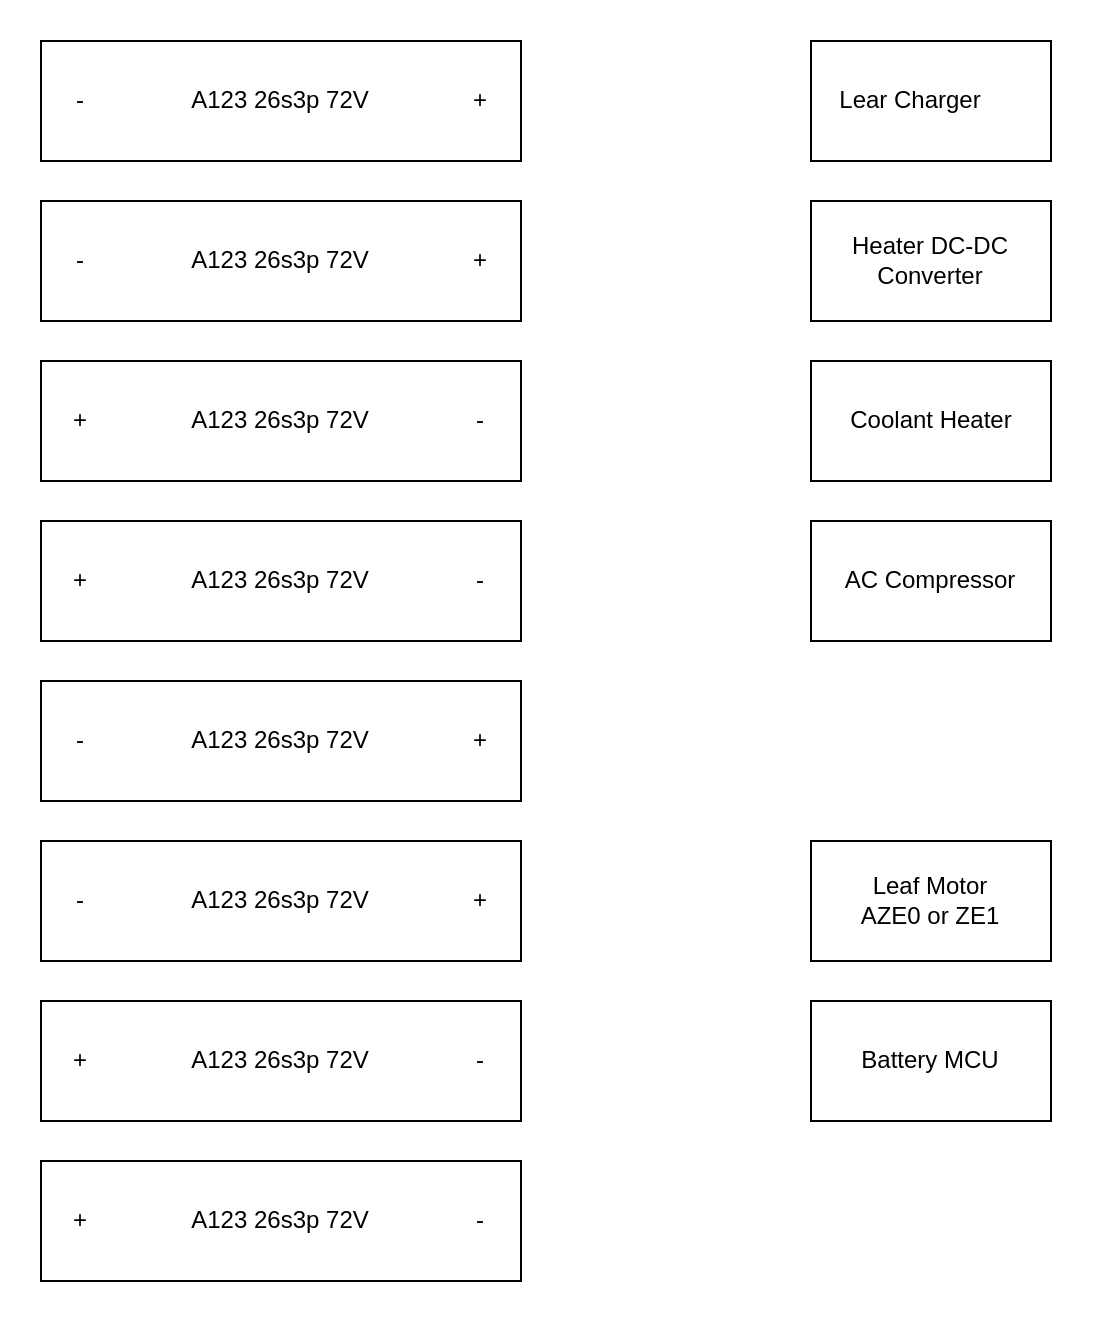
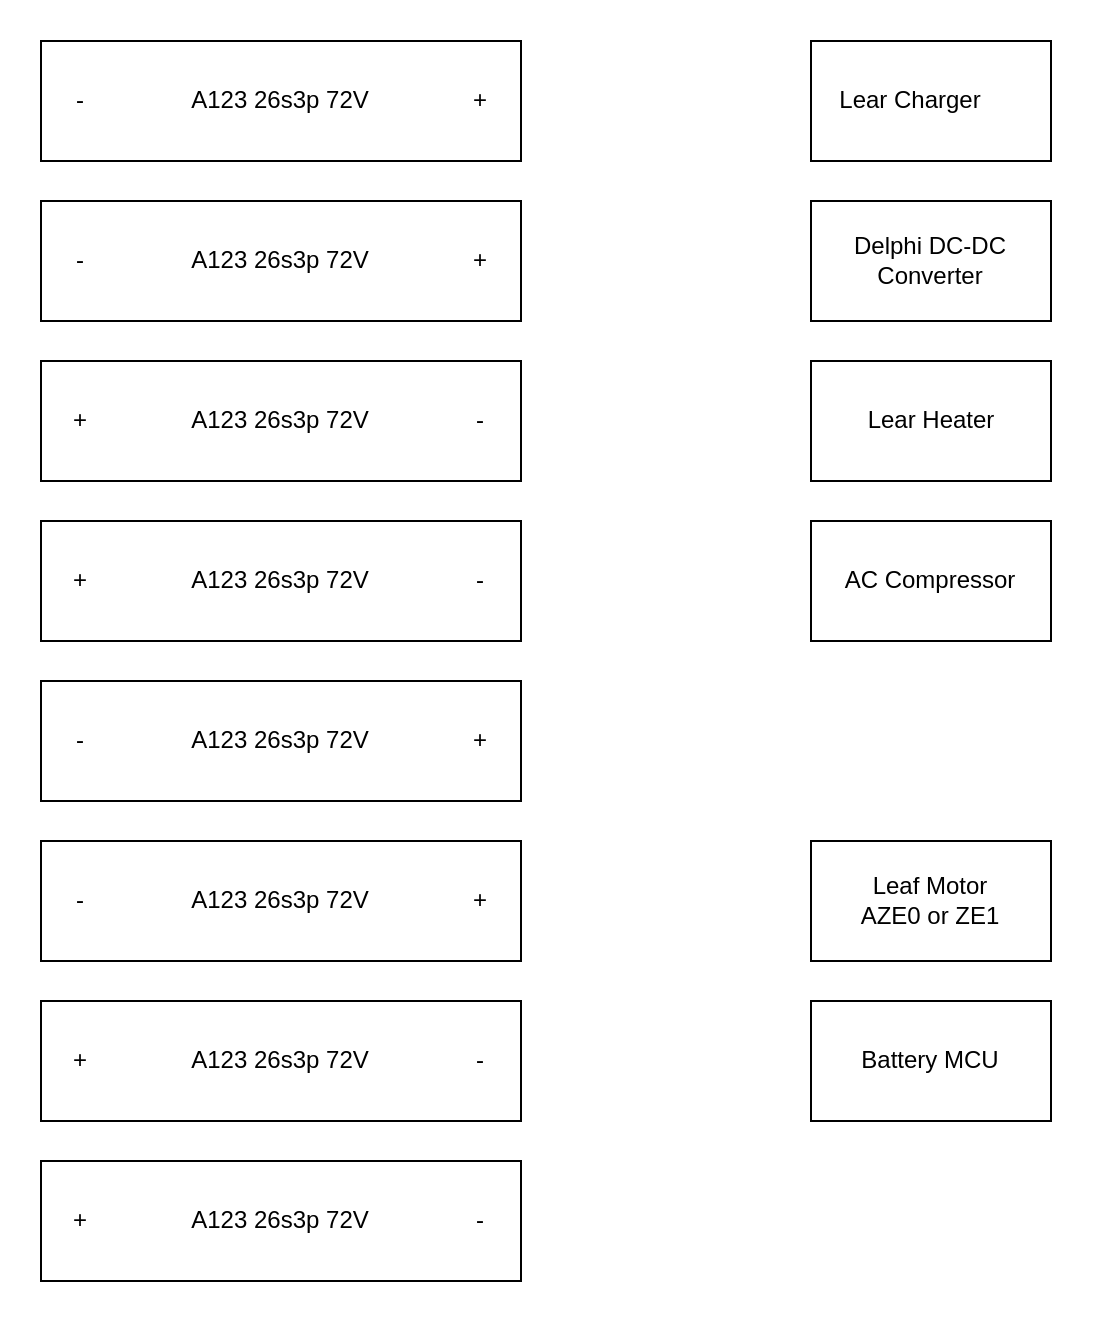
(931, 261) -> (931, 261)
(932, 421) -> (932, 421)
